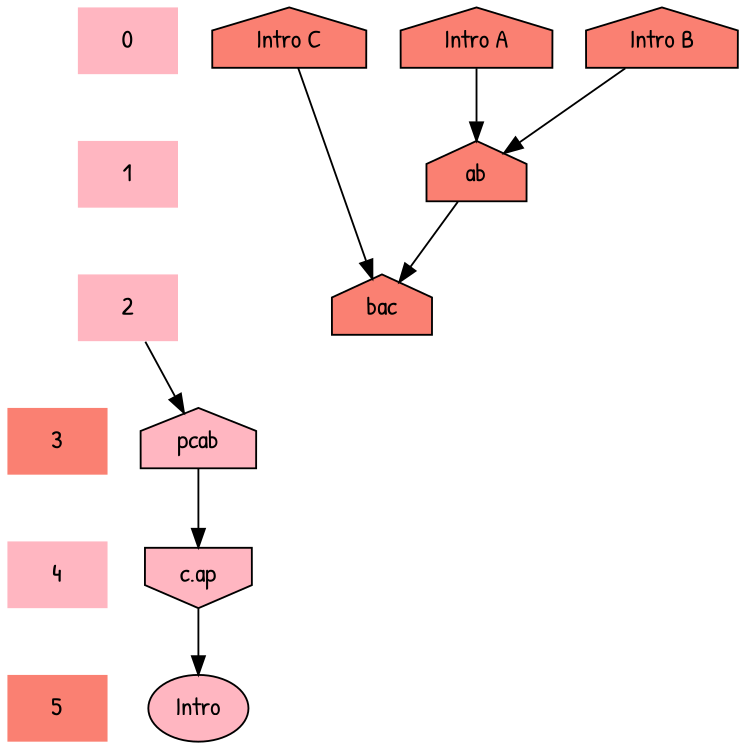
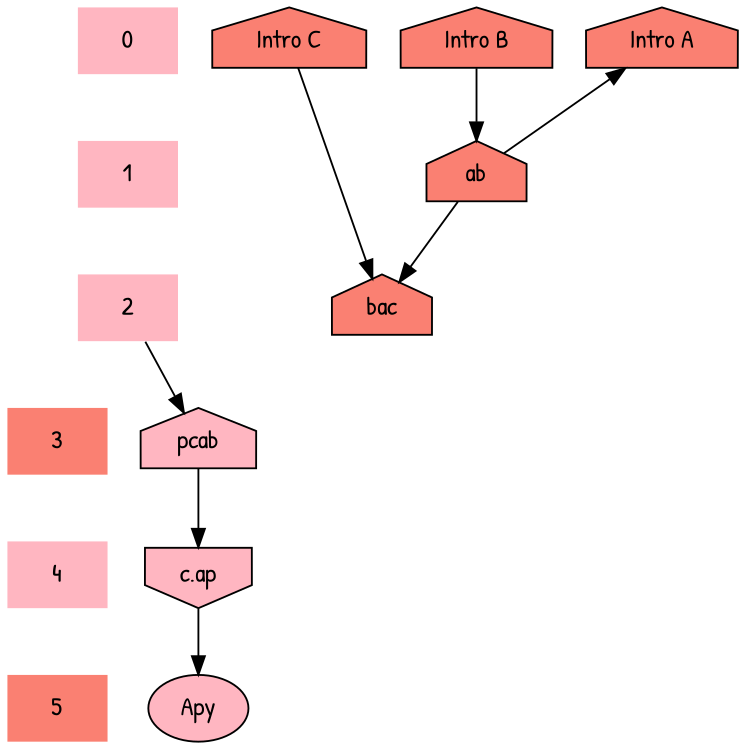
(477, 95) -> (557, 116)
(198, 708) -> (198, 708)
